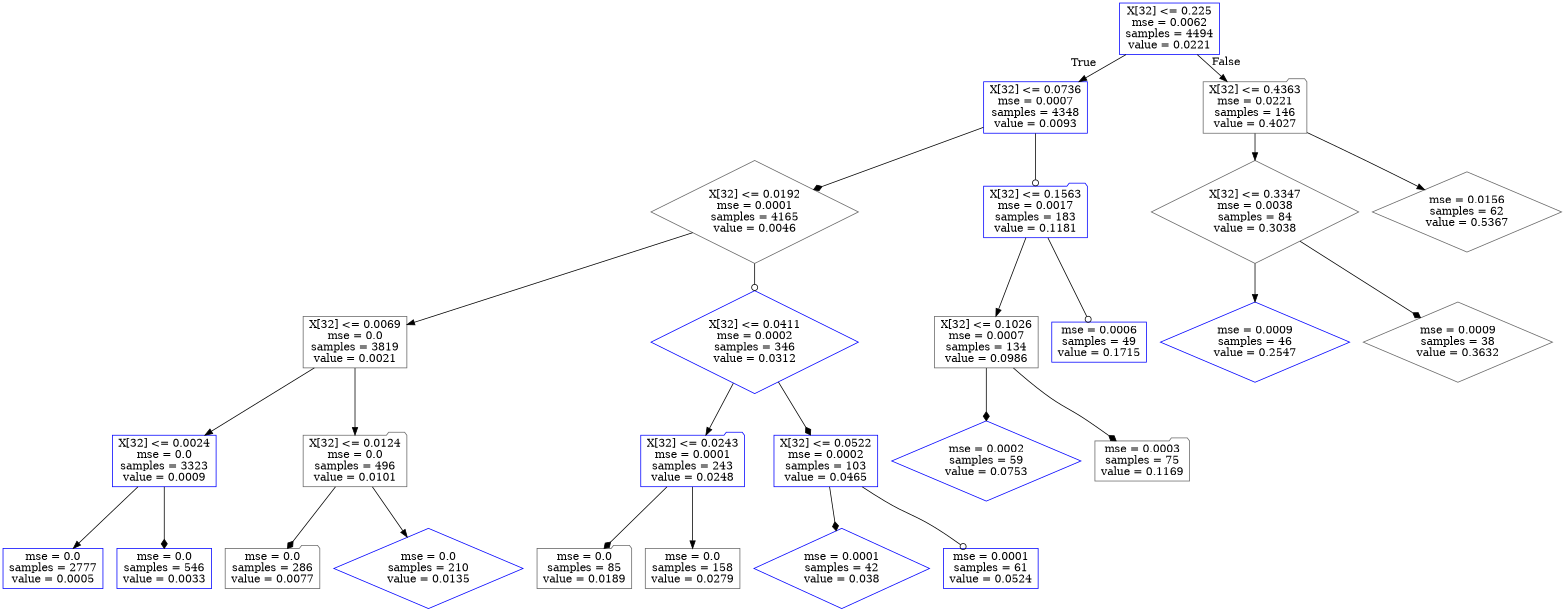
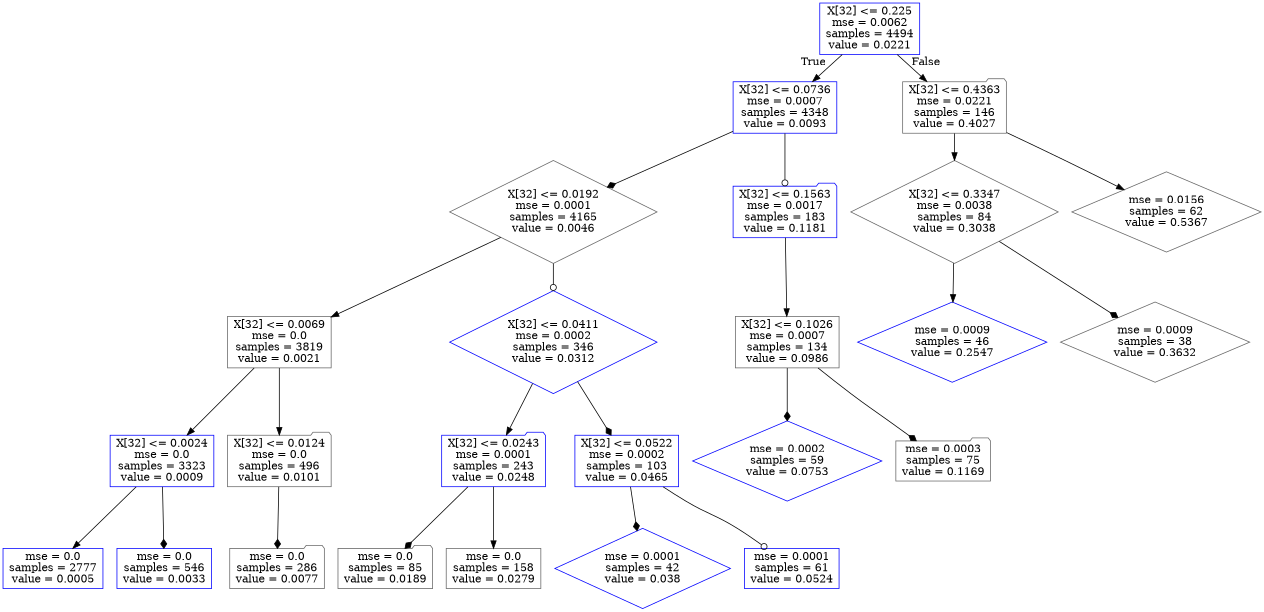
(1099, 342) -> none
(428, 568) -> none
